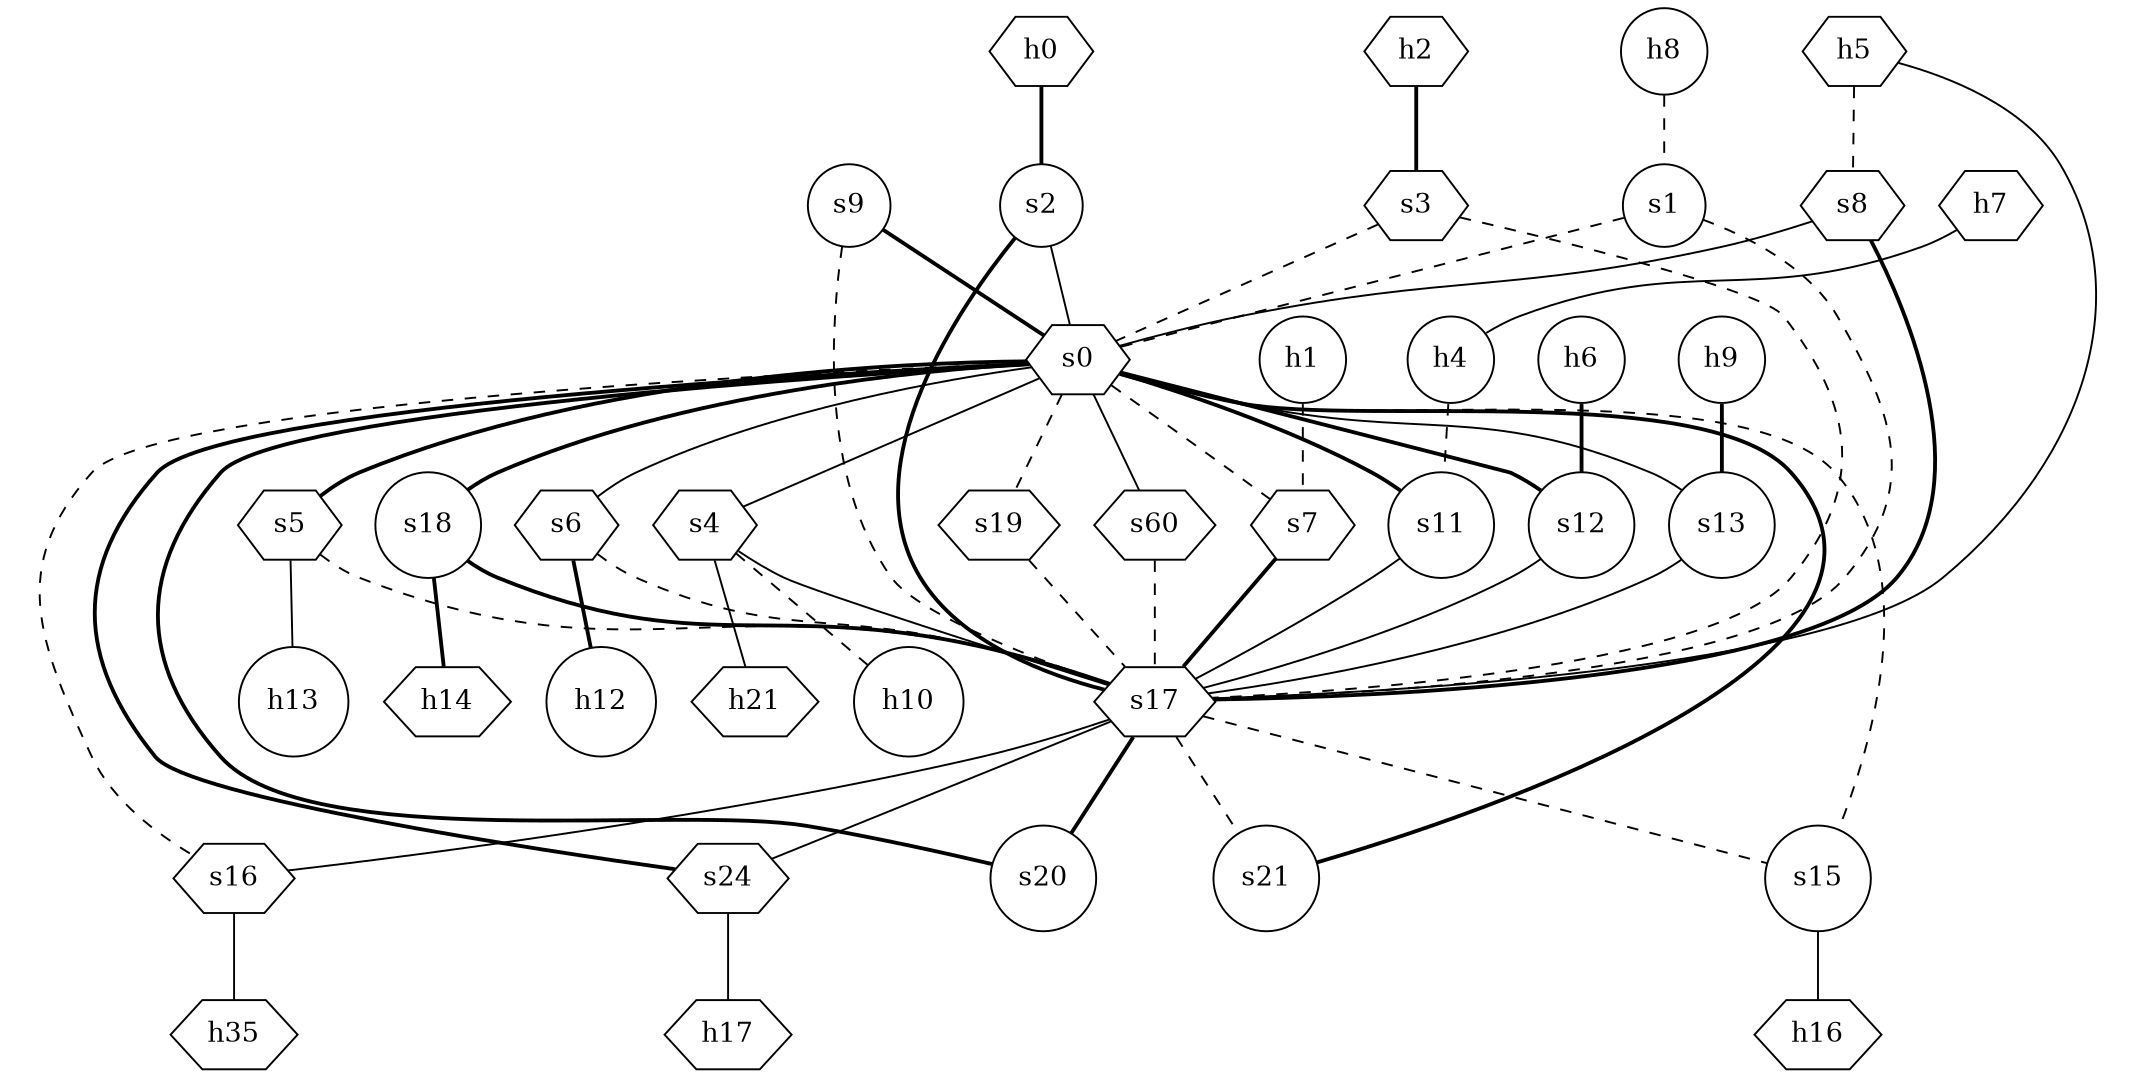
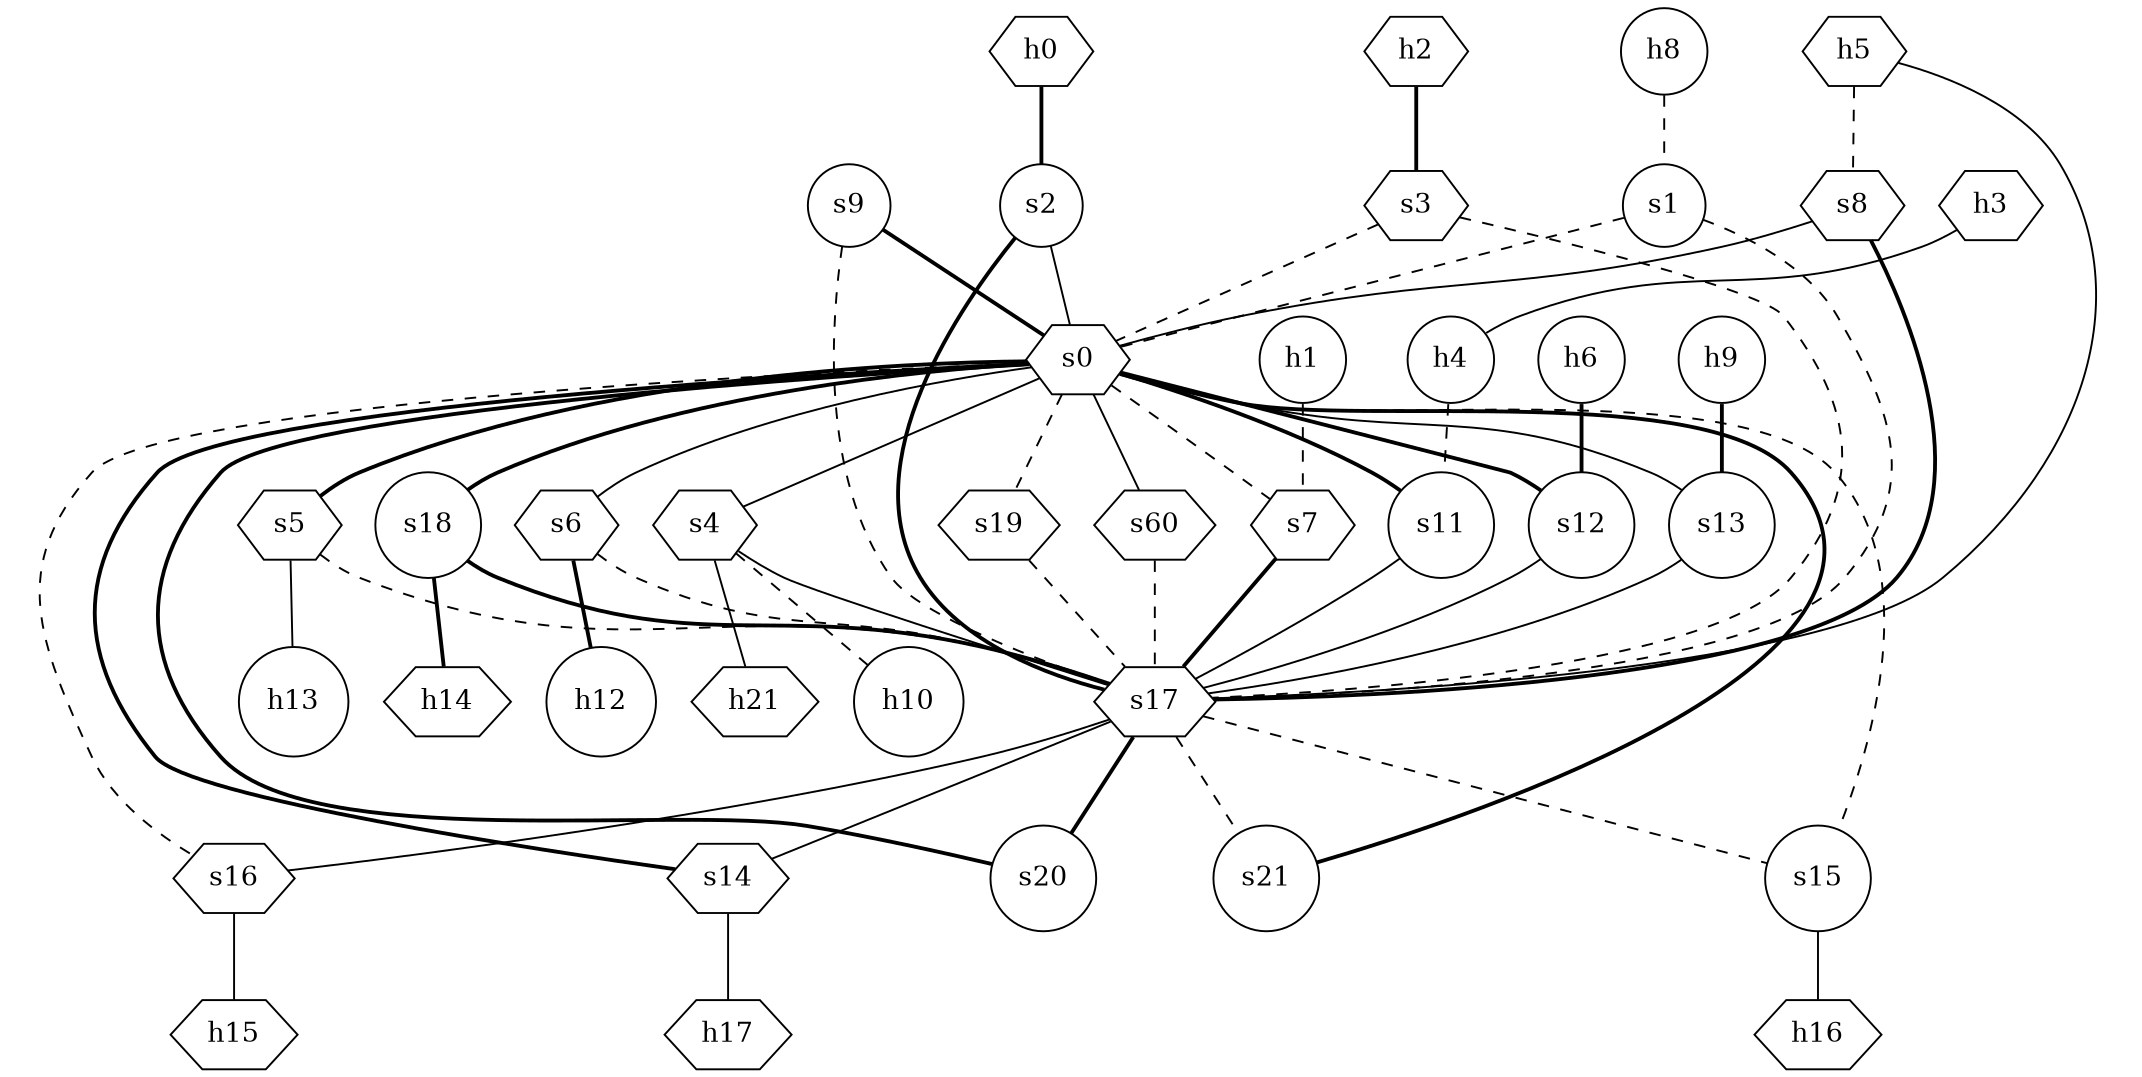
(1991, 206) -> (1991, 206)
(728, 878) -> (728, 878)
(234, 1035) -> (234, 1035)
